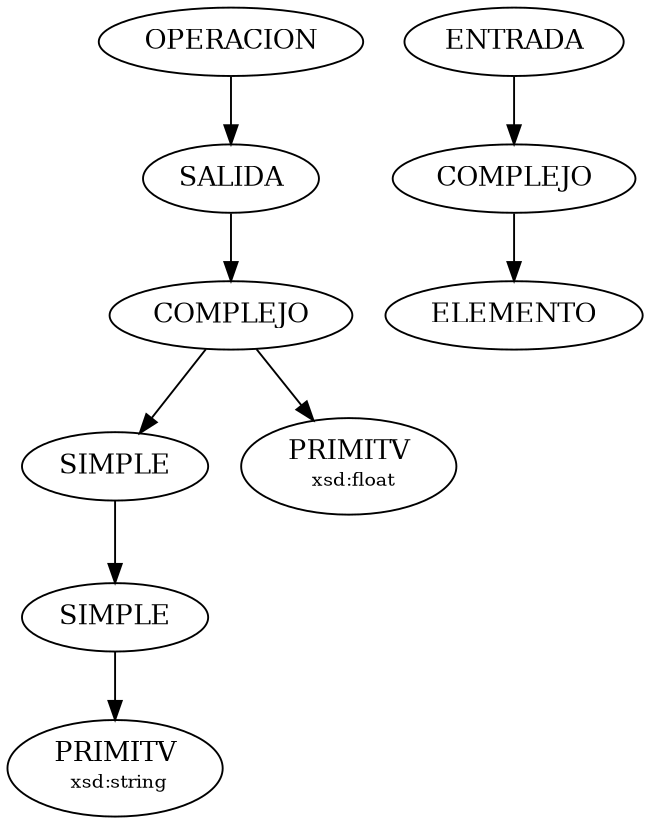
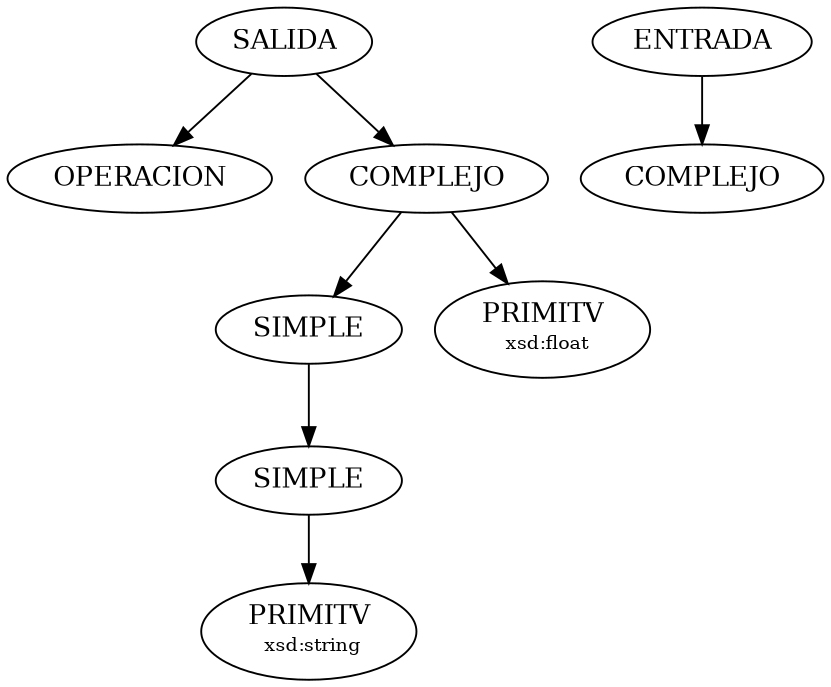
(231, 101) -> (220, 103)
(514, 315) -> none
